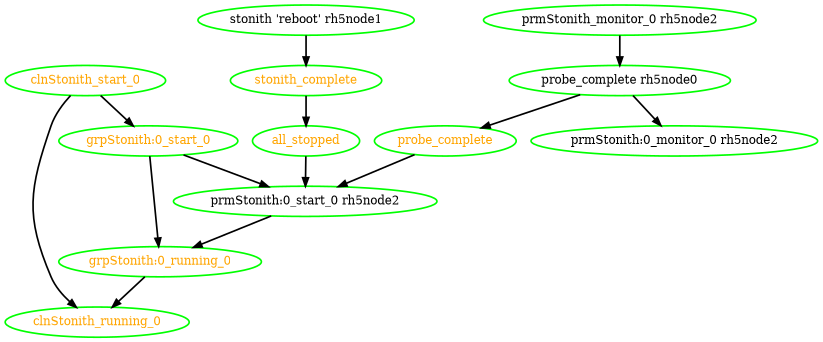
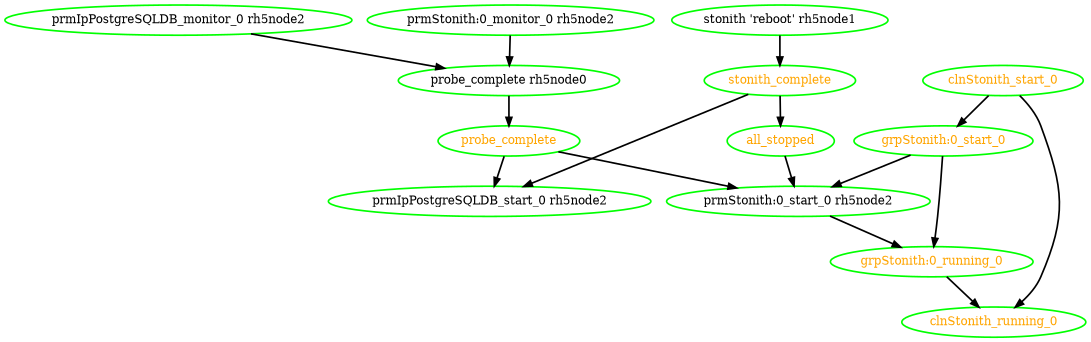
(620, 20) -> (178, 20)
(644, 107) -> (510, 46)
none -> (490, 201)
